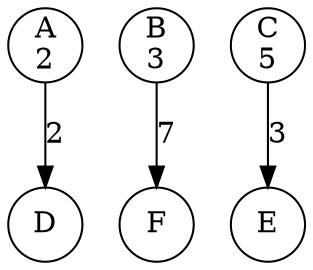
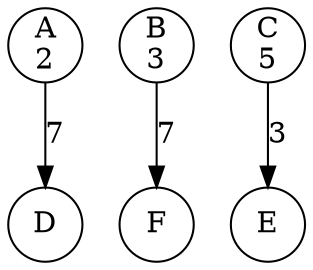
(56, 135) -> (56, 135)
